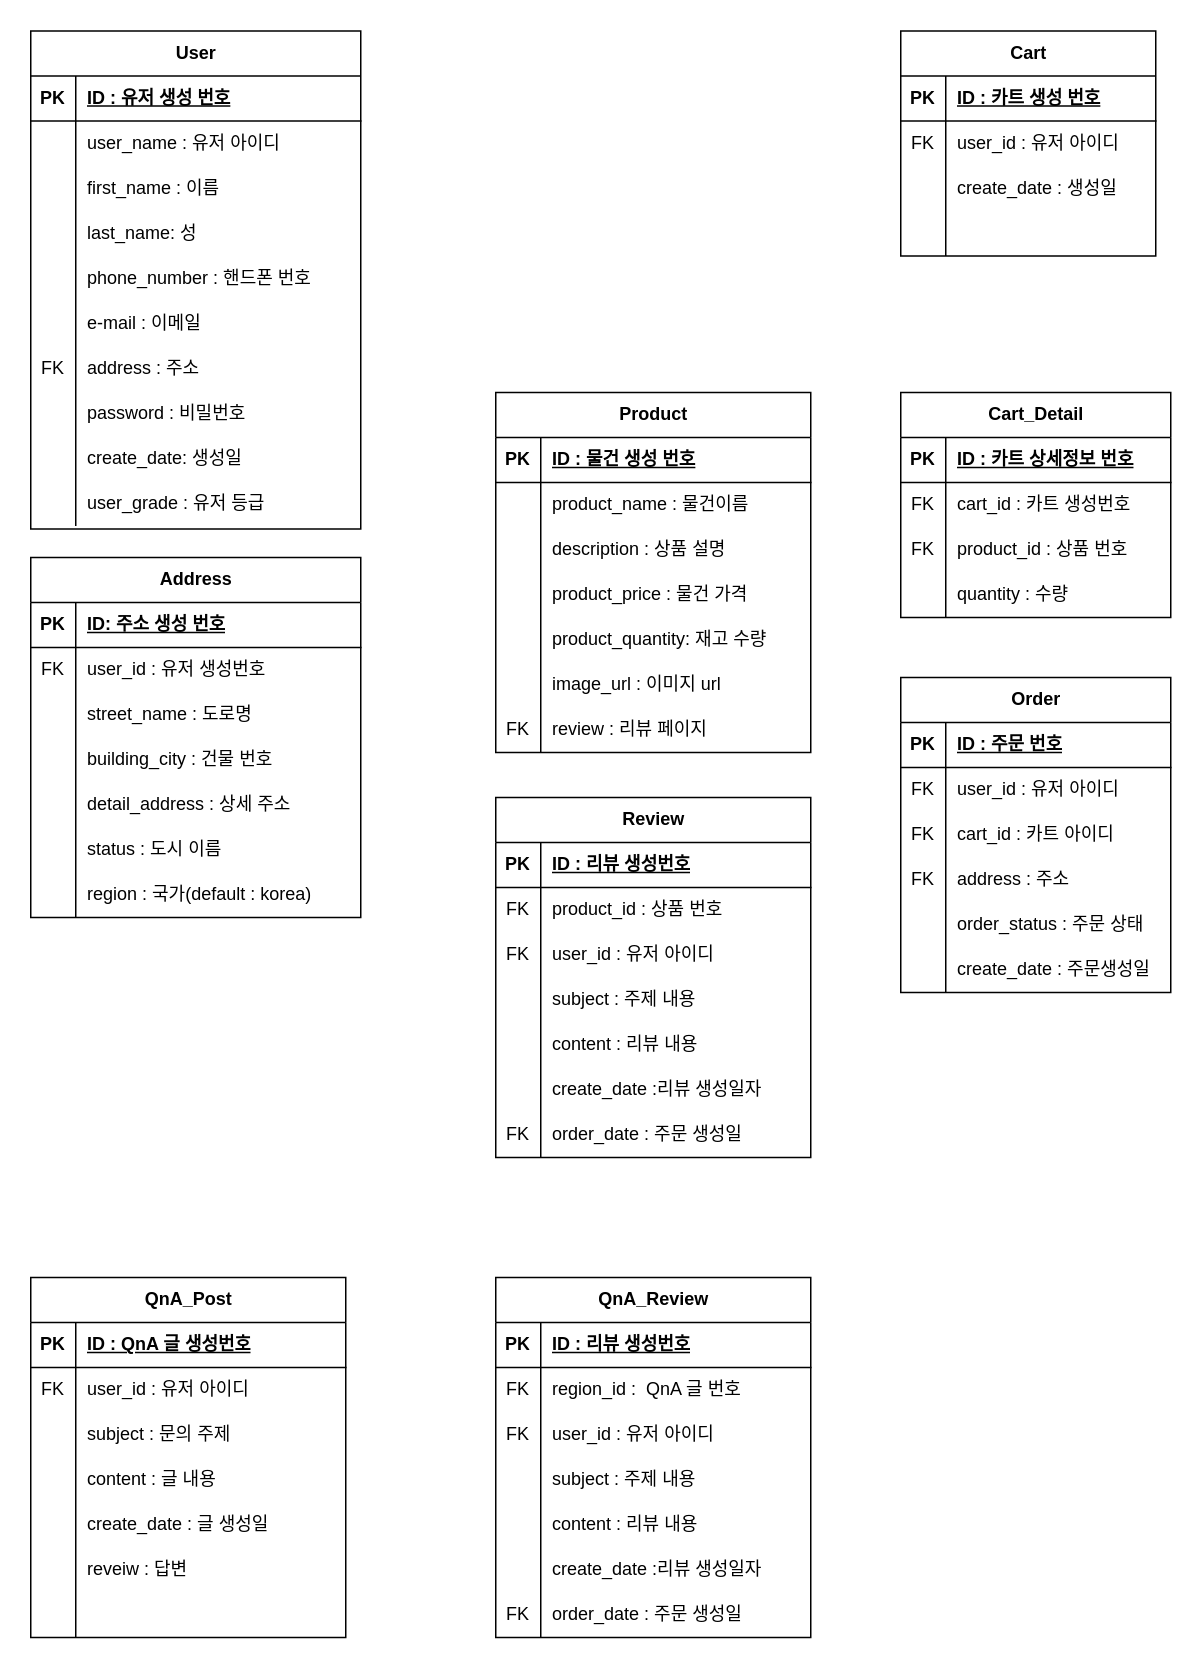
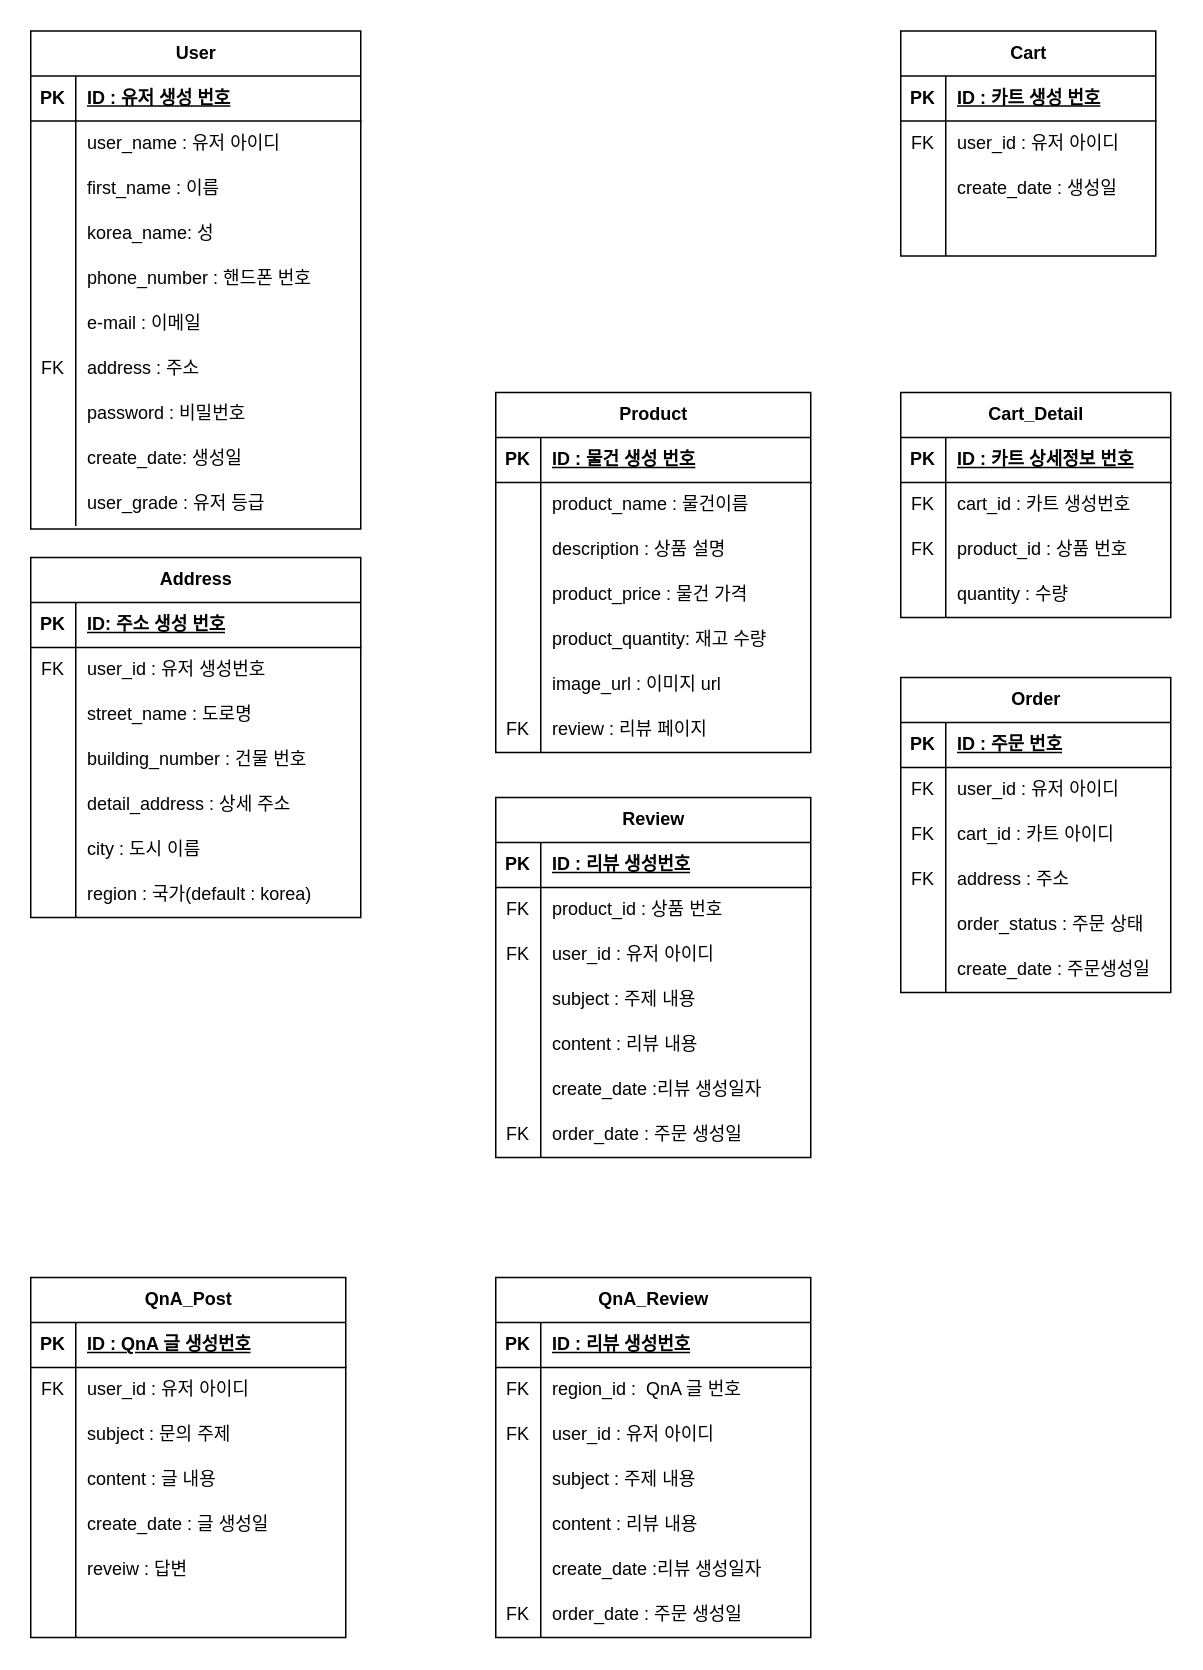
(145, 233) -> (153, 233)
(191, 760) -> (203, 760)
(165, 850) -> (152, 850)
